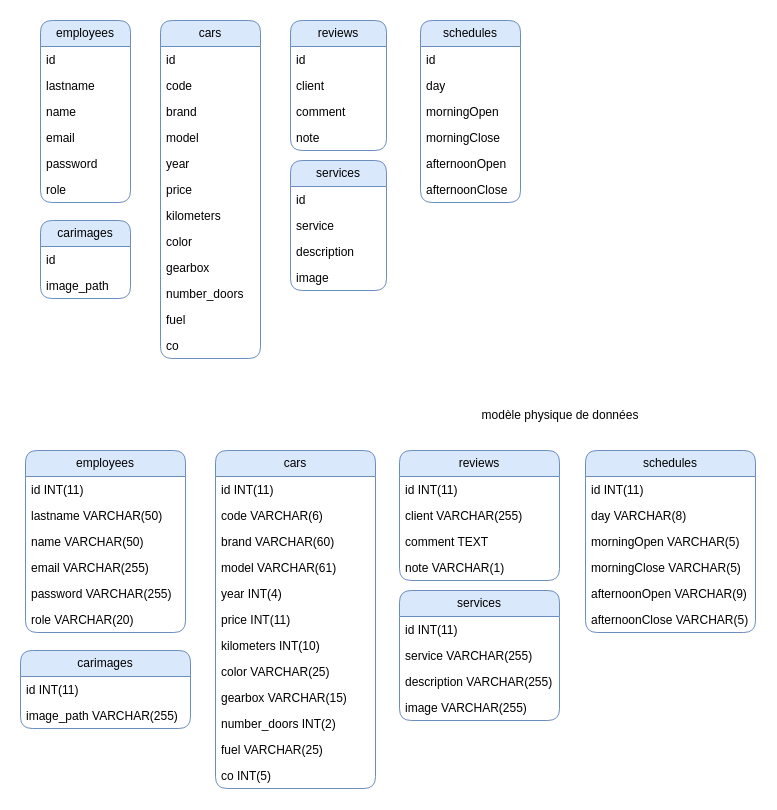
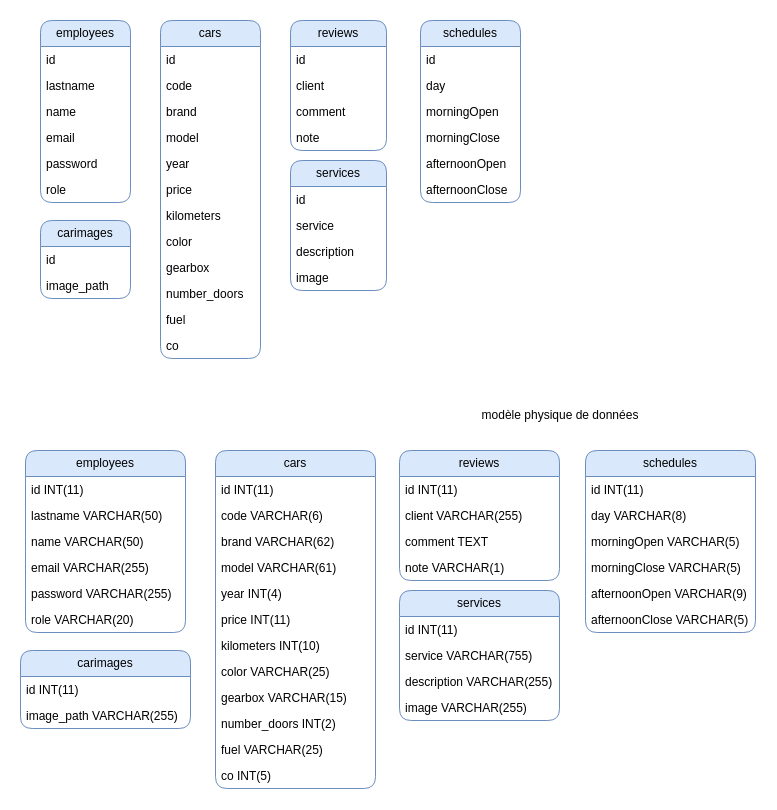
(277, 543) -> (277, 543)
(470, 657) -> (470, 657)
